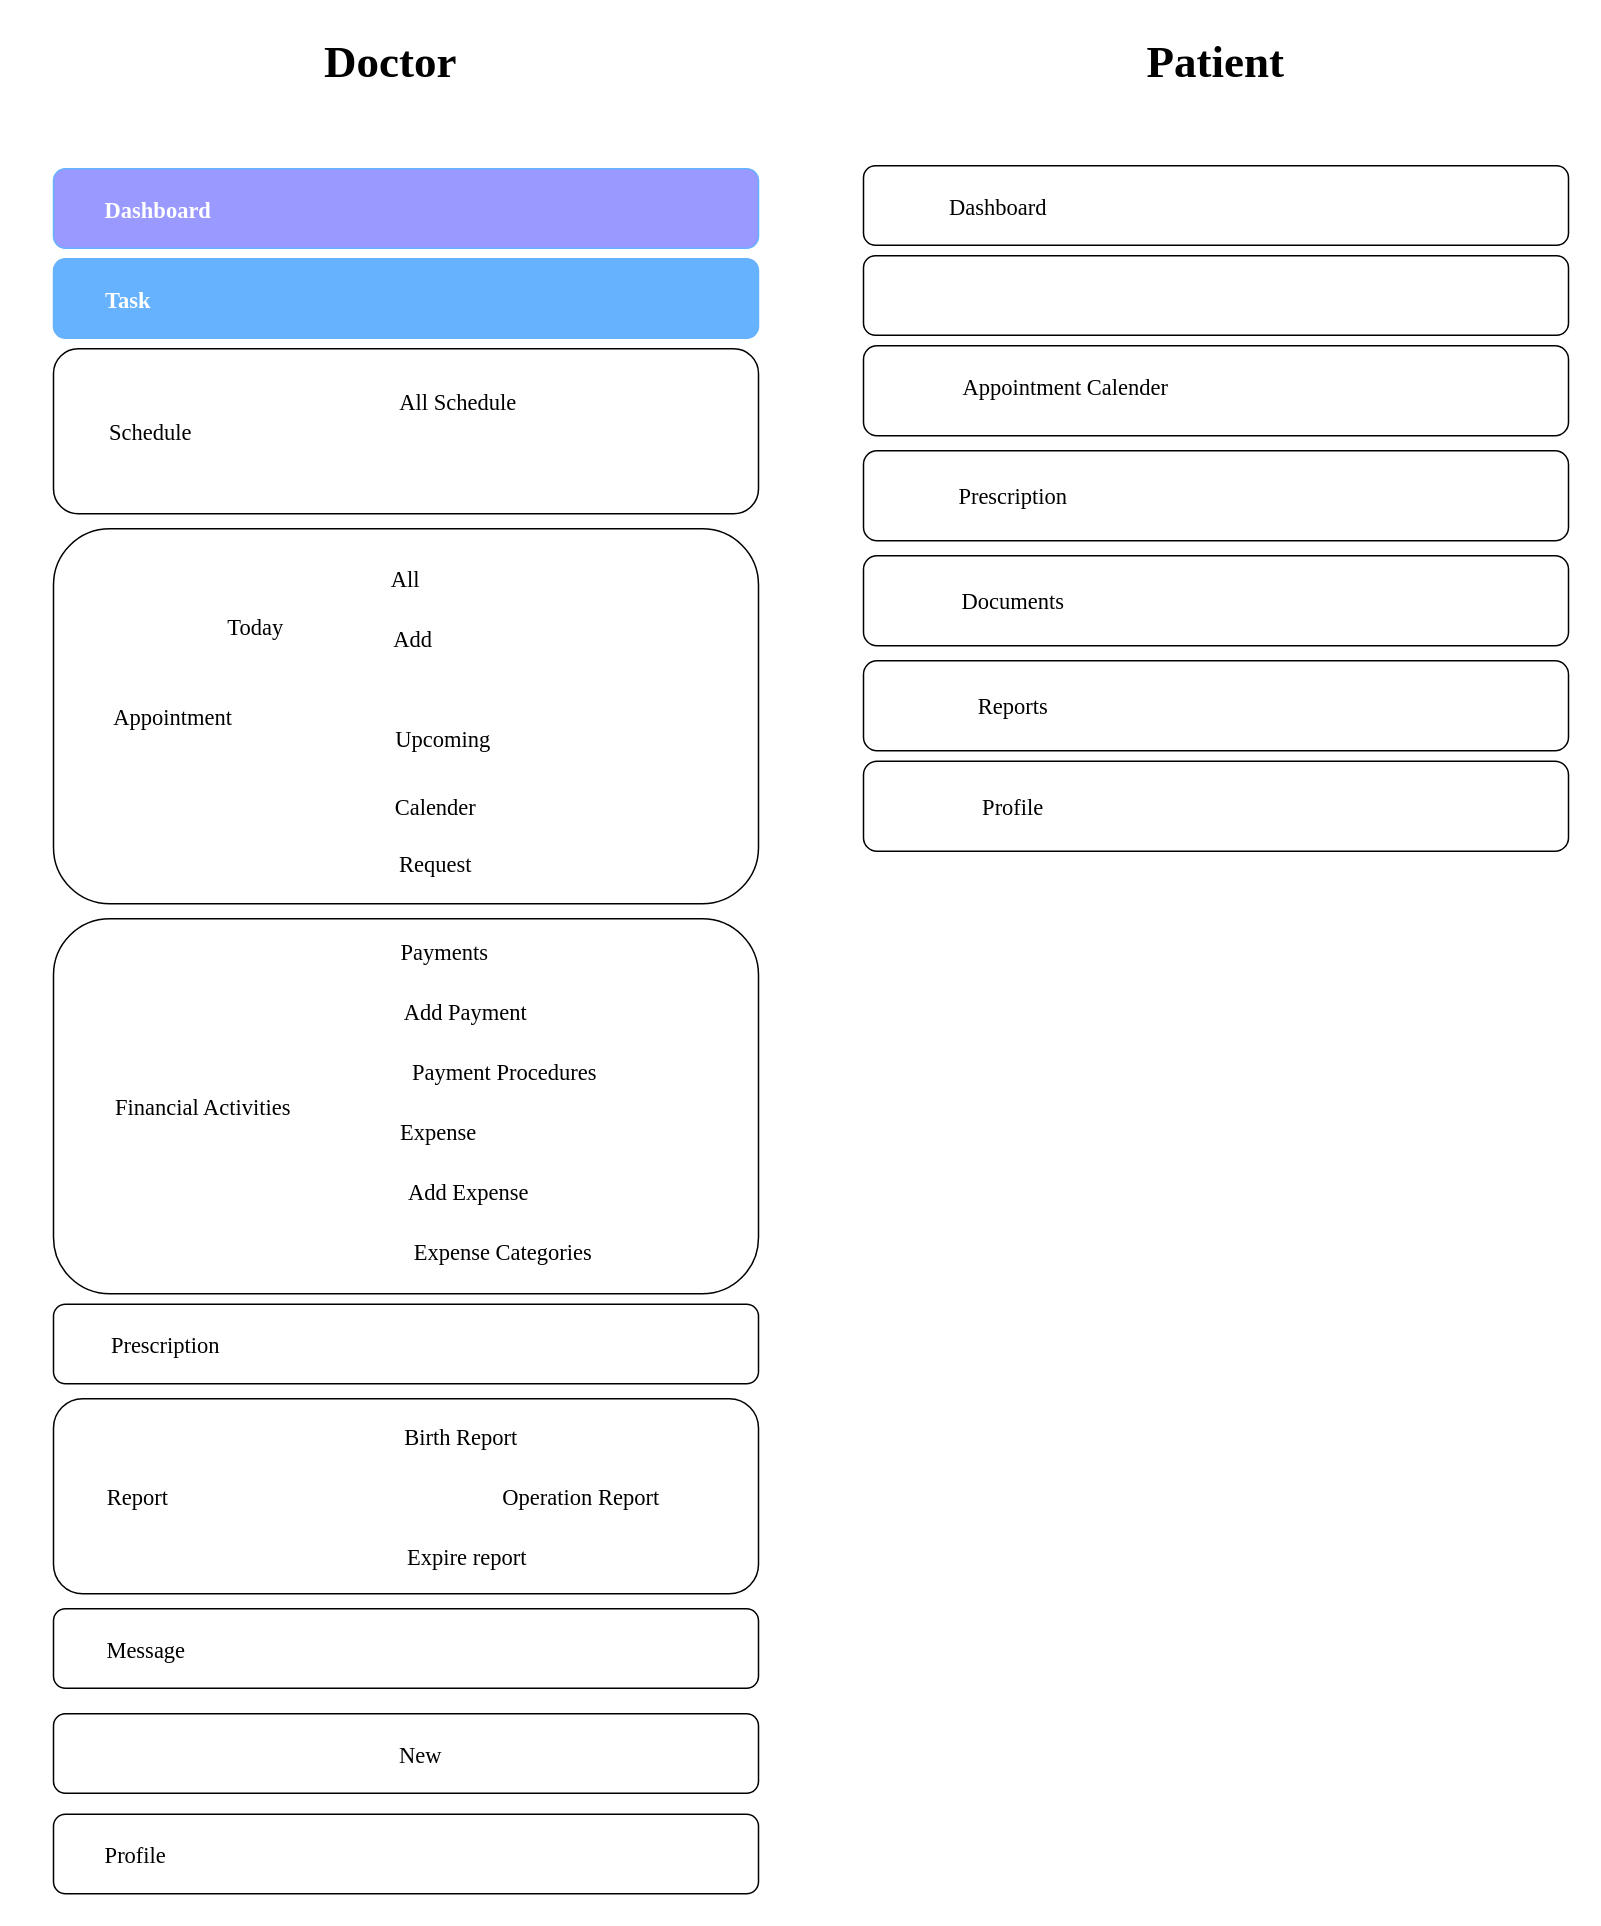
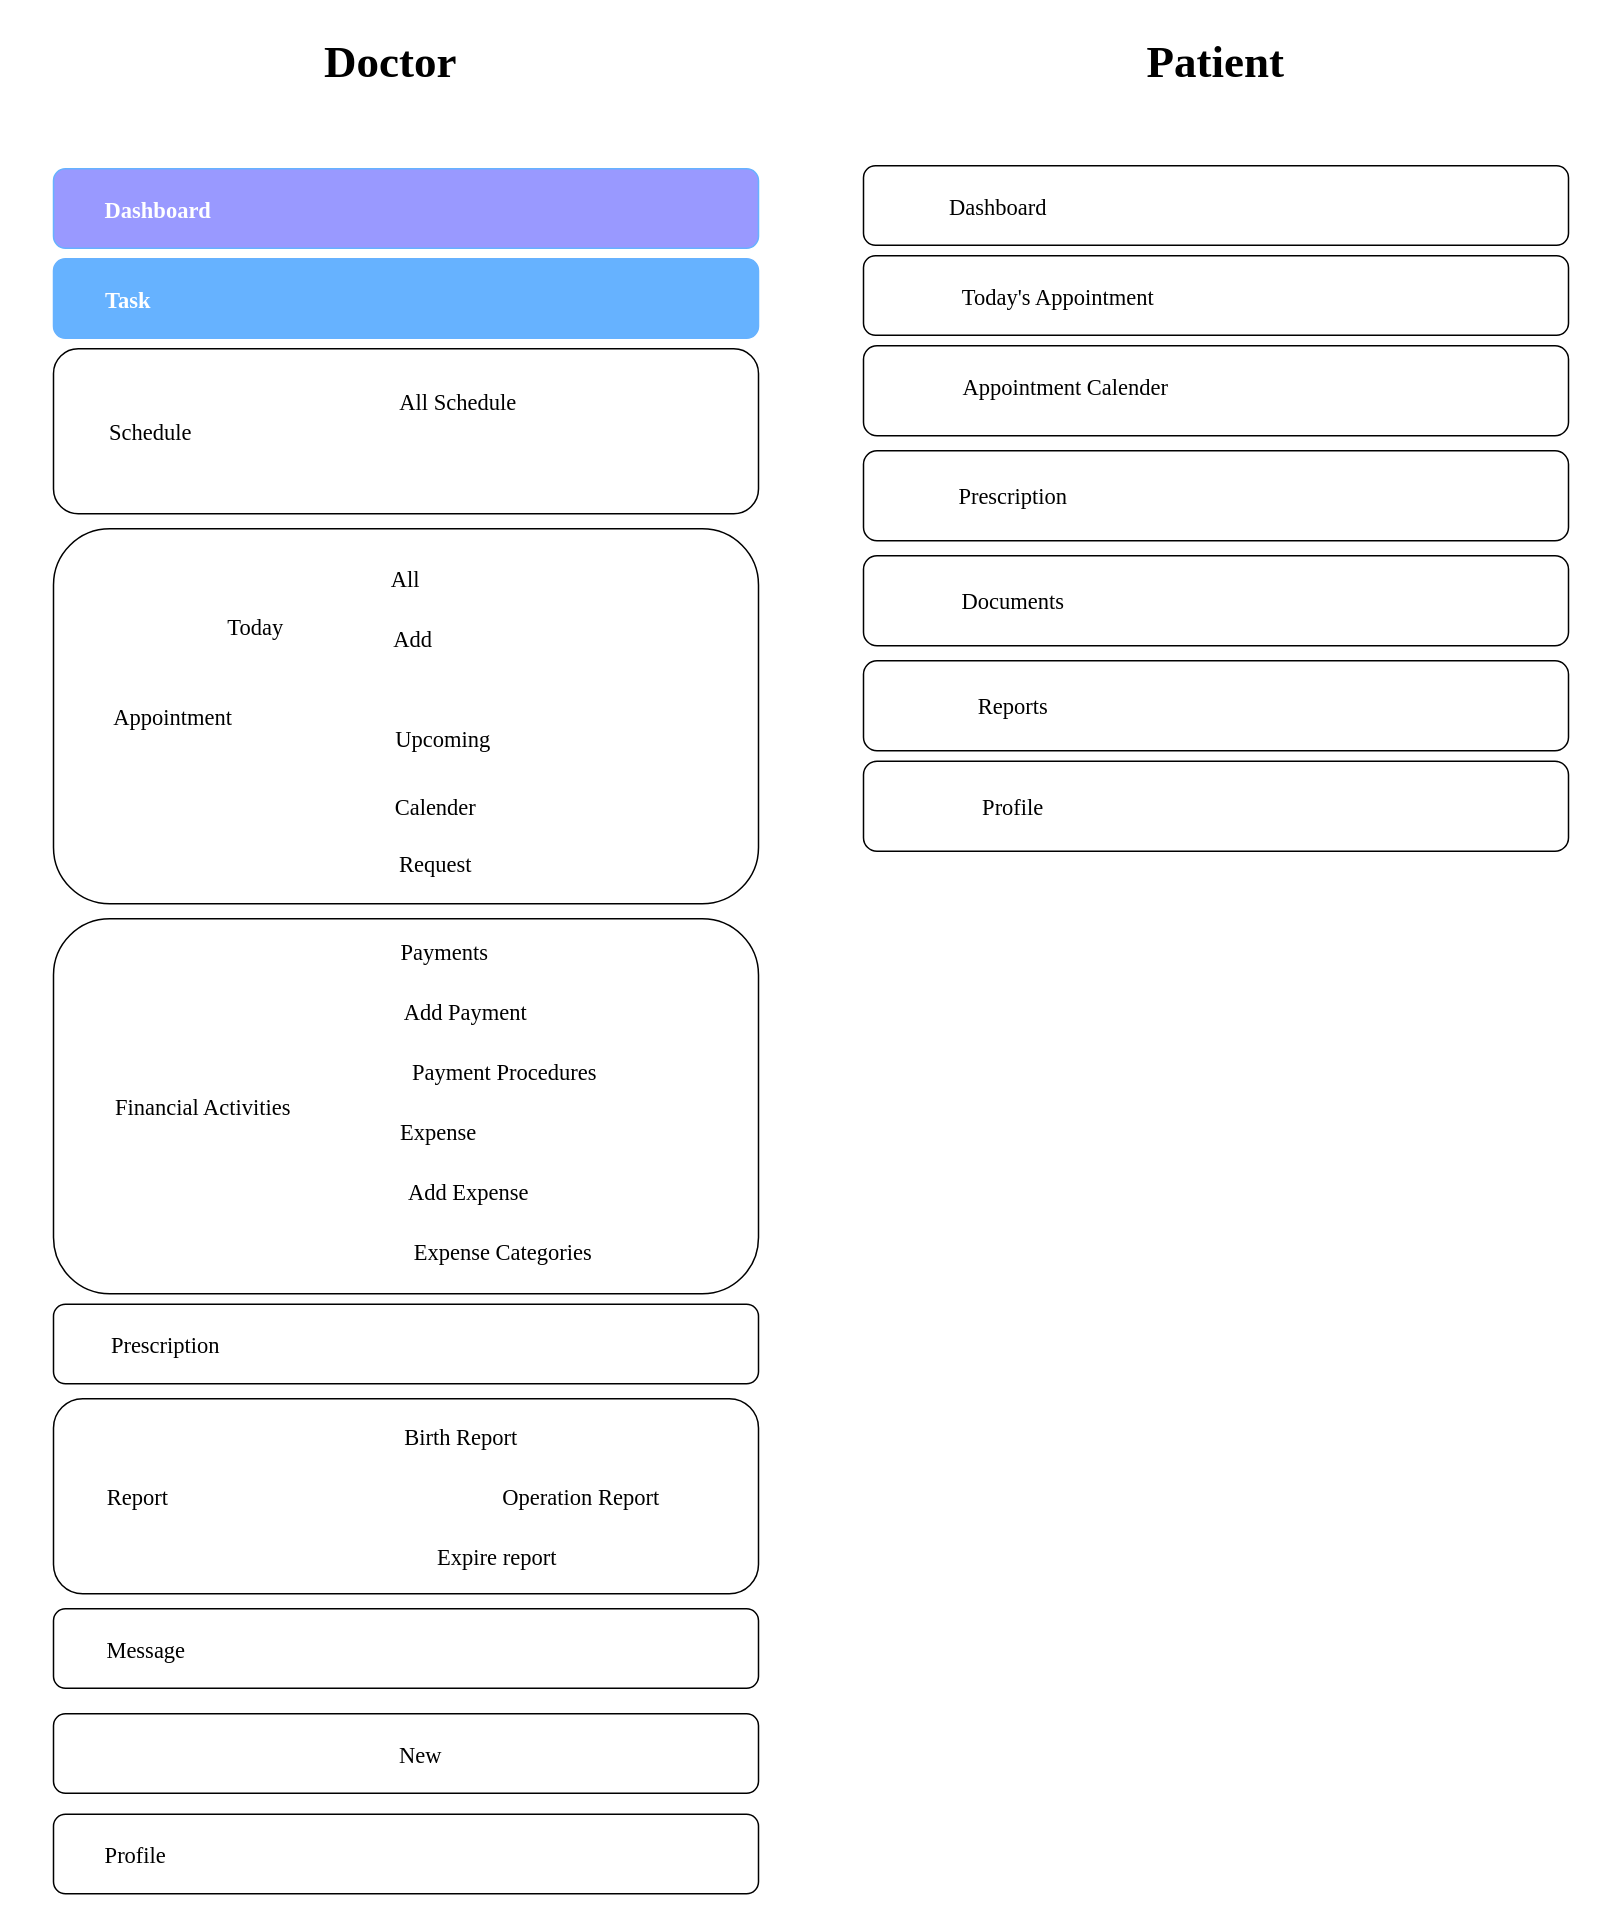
none -> (1058, 296)
(467, 1556) -> (497, 1556)
